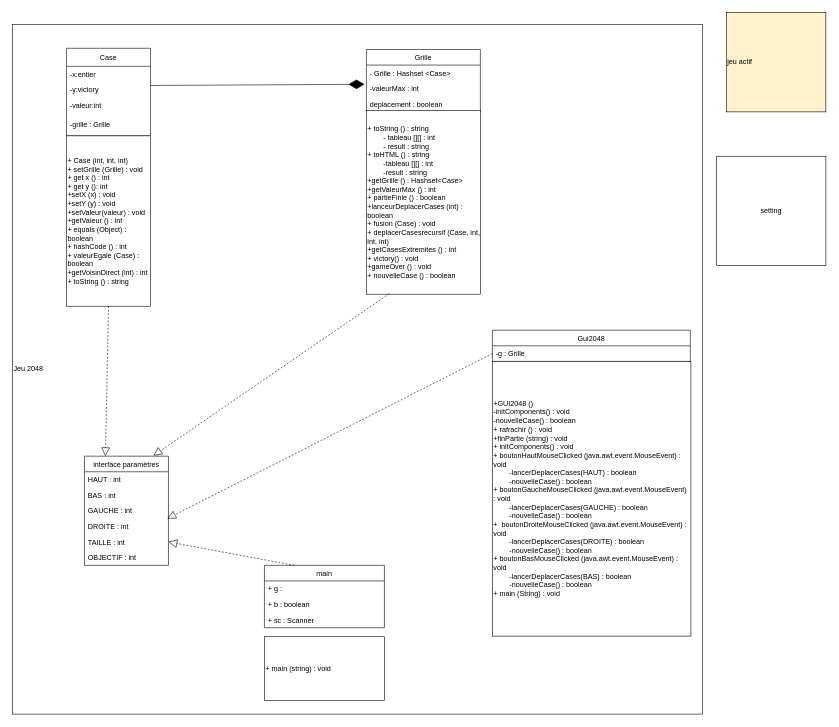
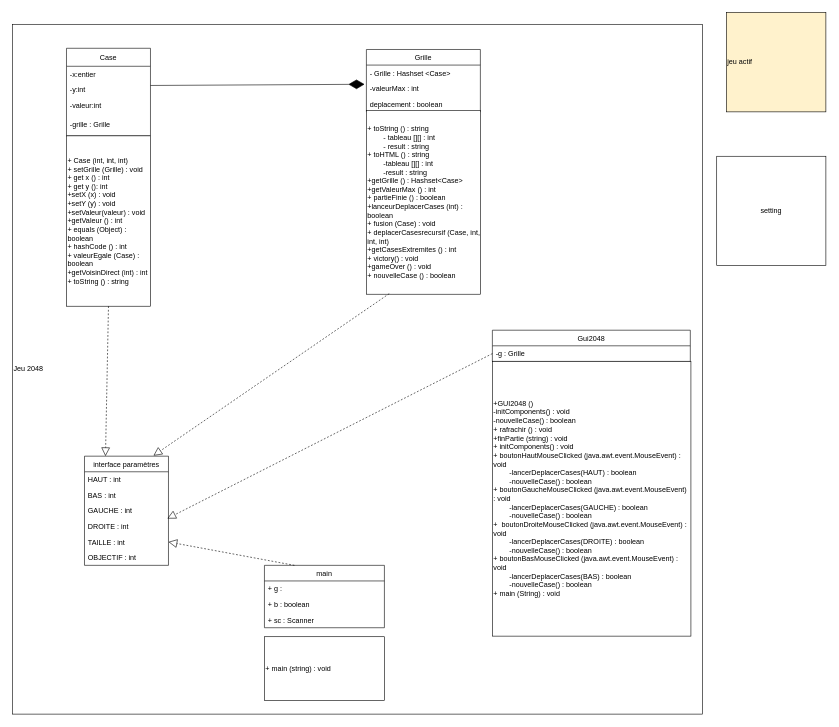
(88, 90) -> (80, 90)
